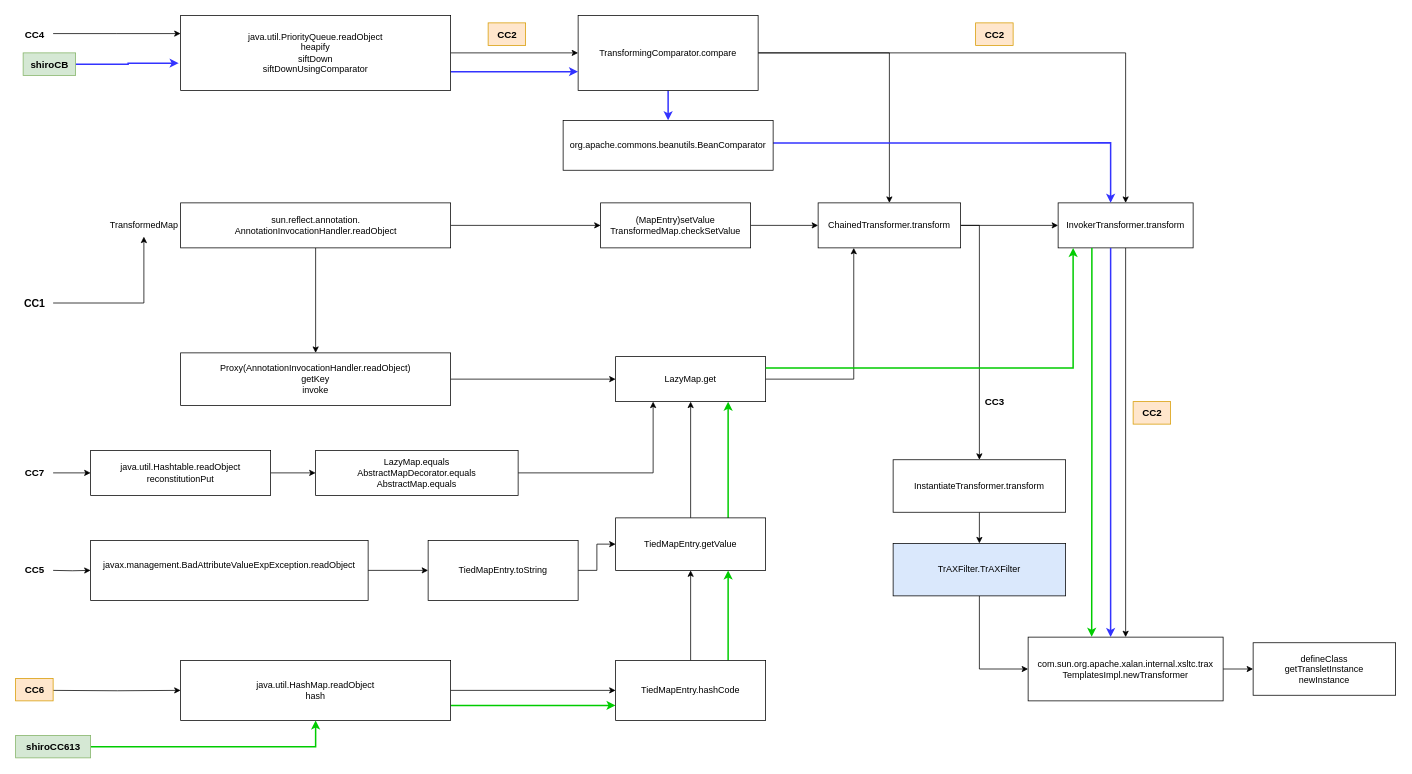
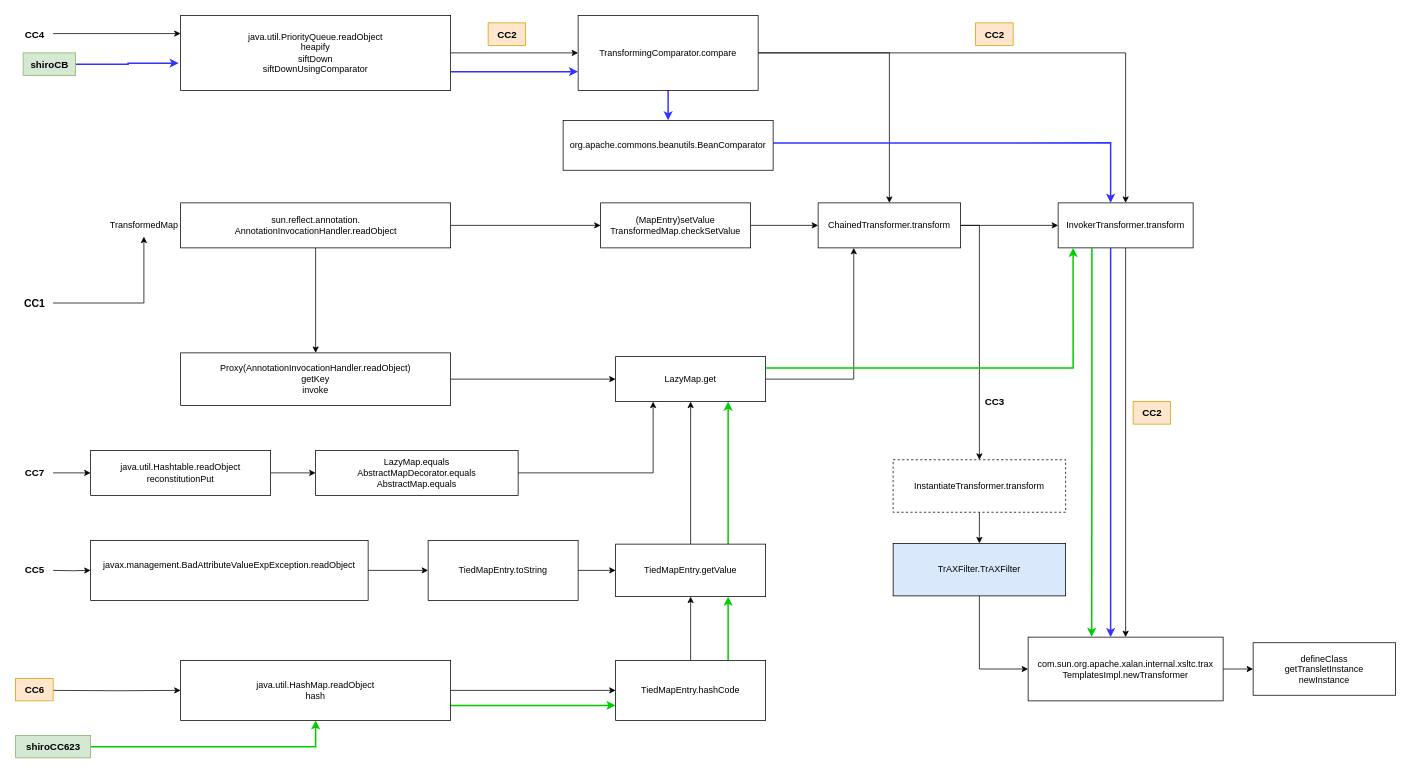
(979, 486) -> (979, 486)
(690, 544) -> (690, 570)
(53, 747) -> (53, 747)
